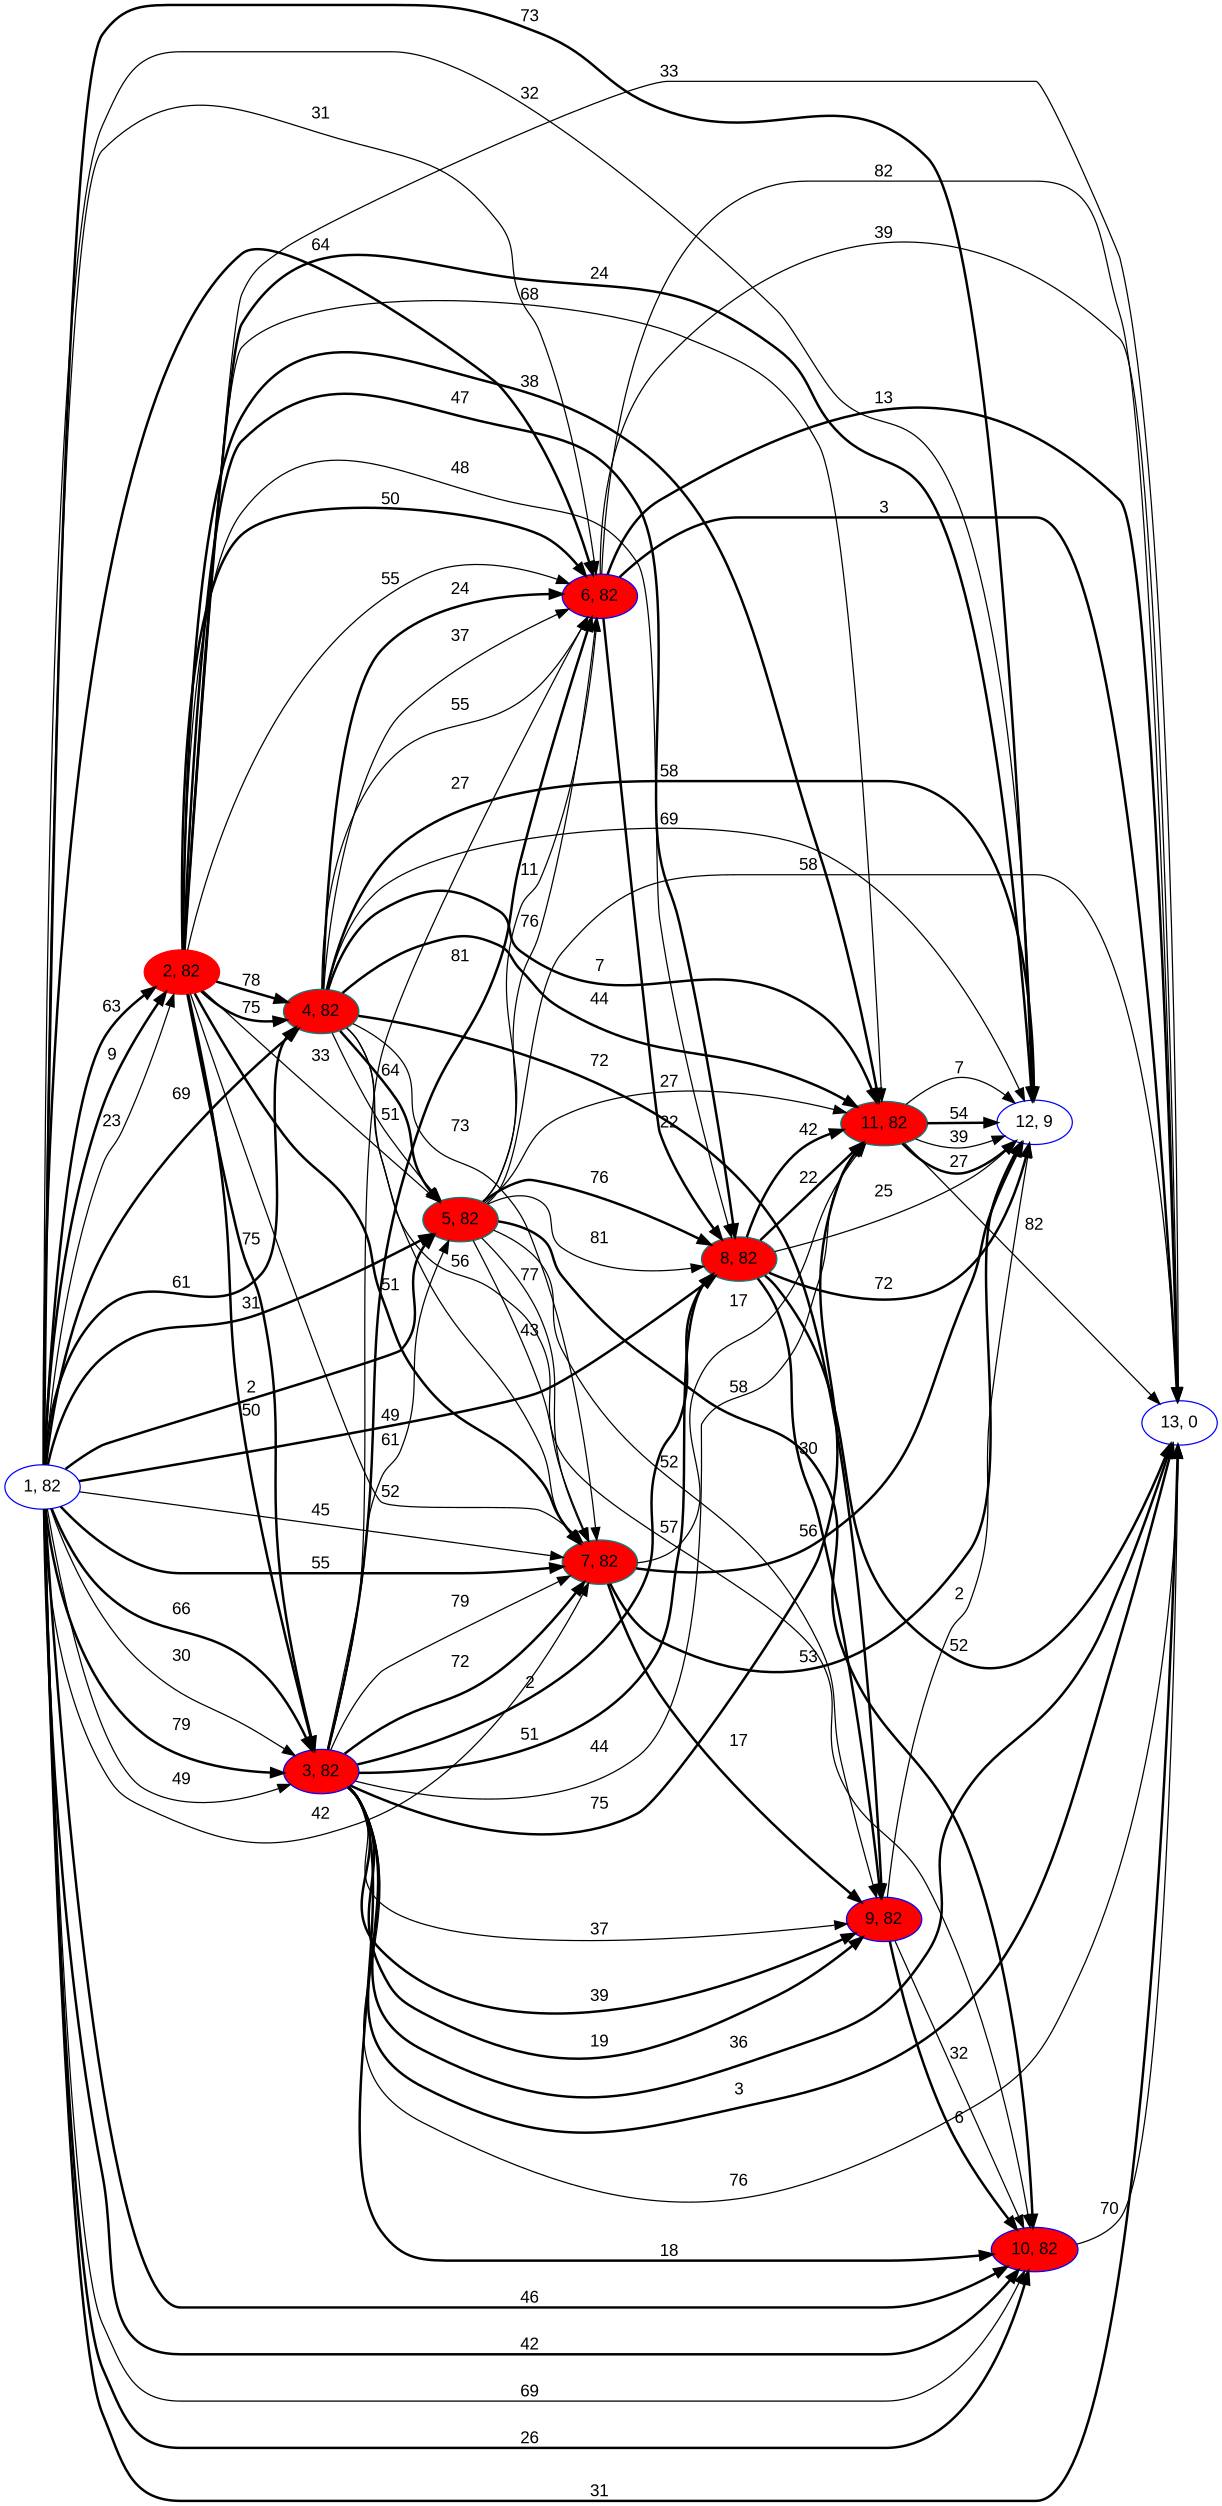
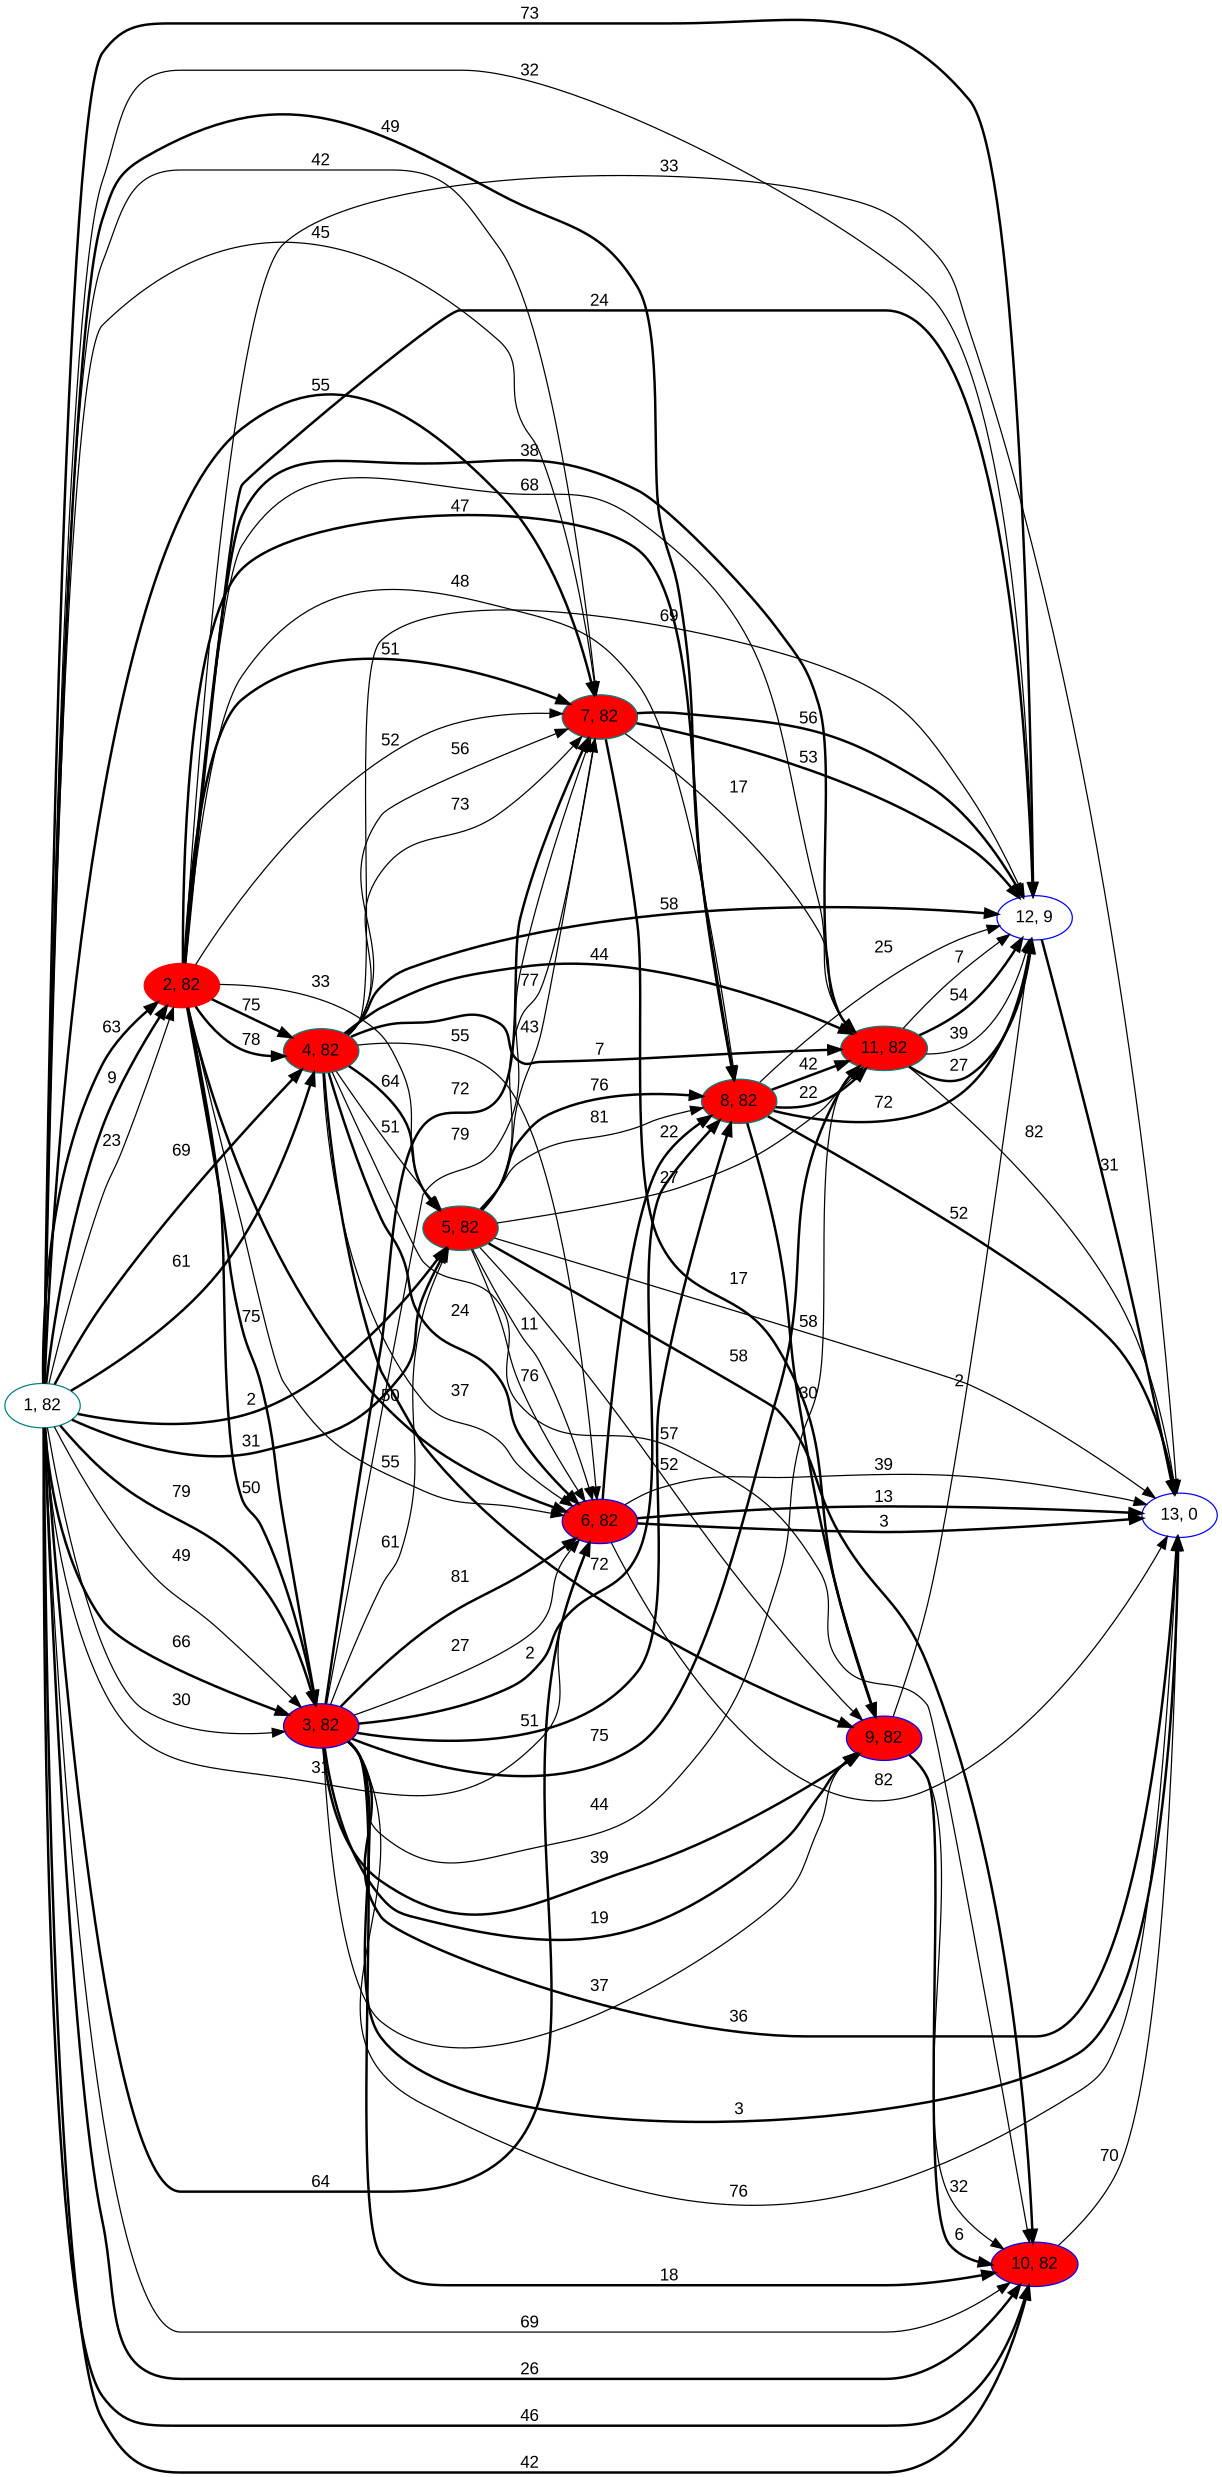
(43, 1487) -> (43, 1406)
(624, 2501) -> (1111, 1209)
